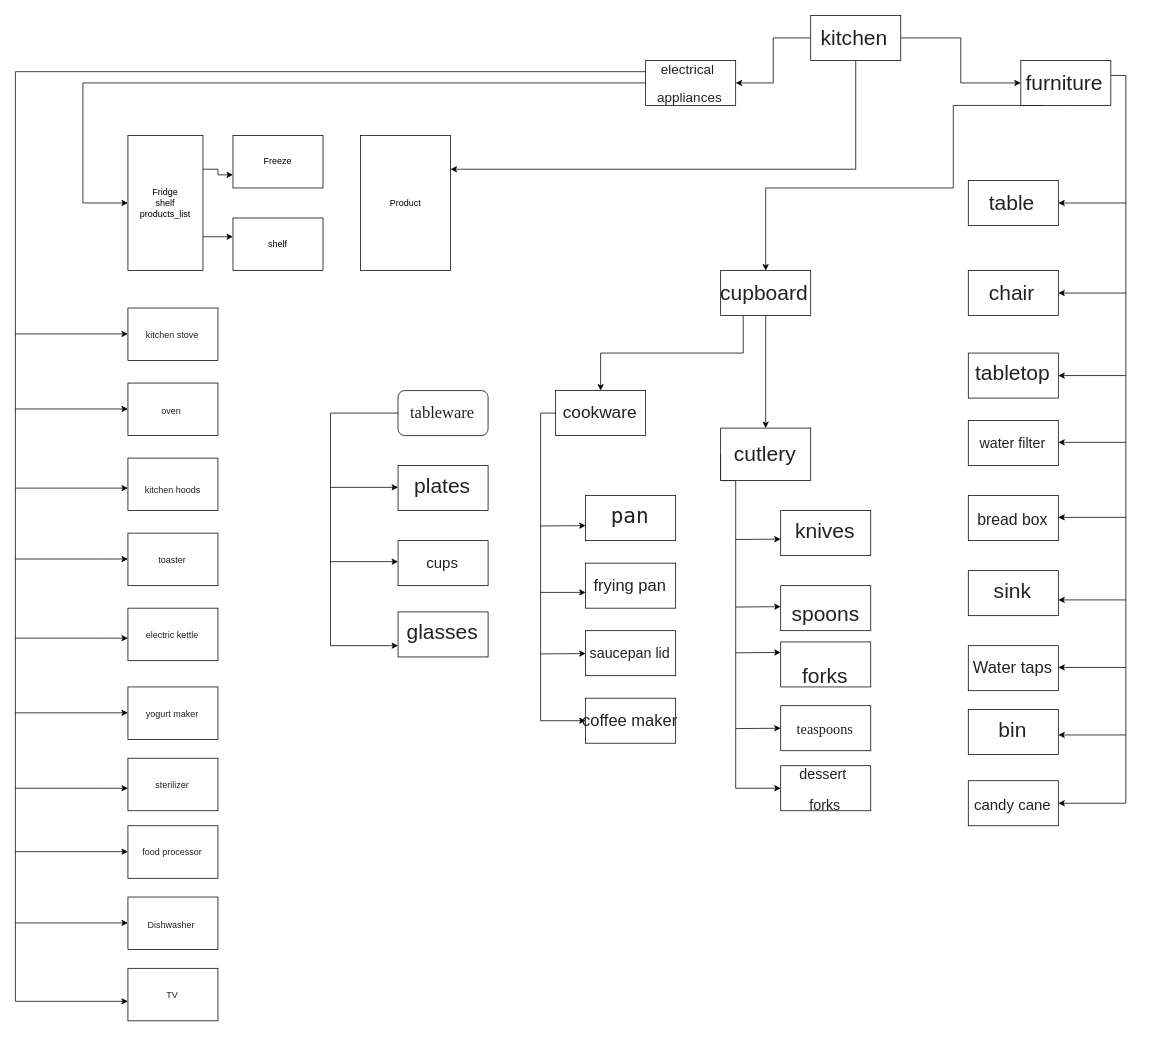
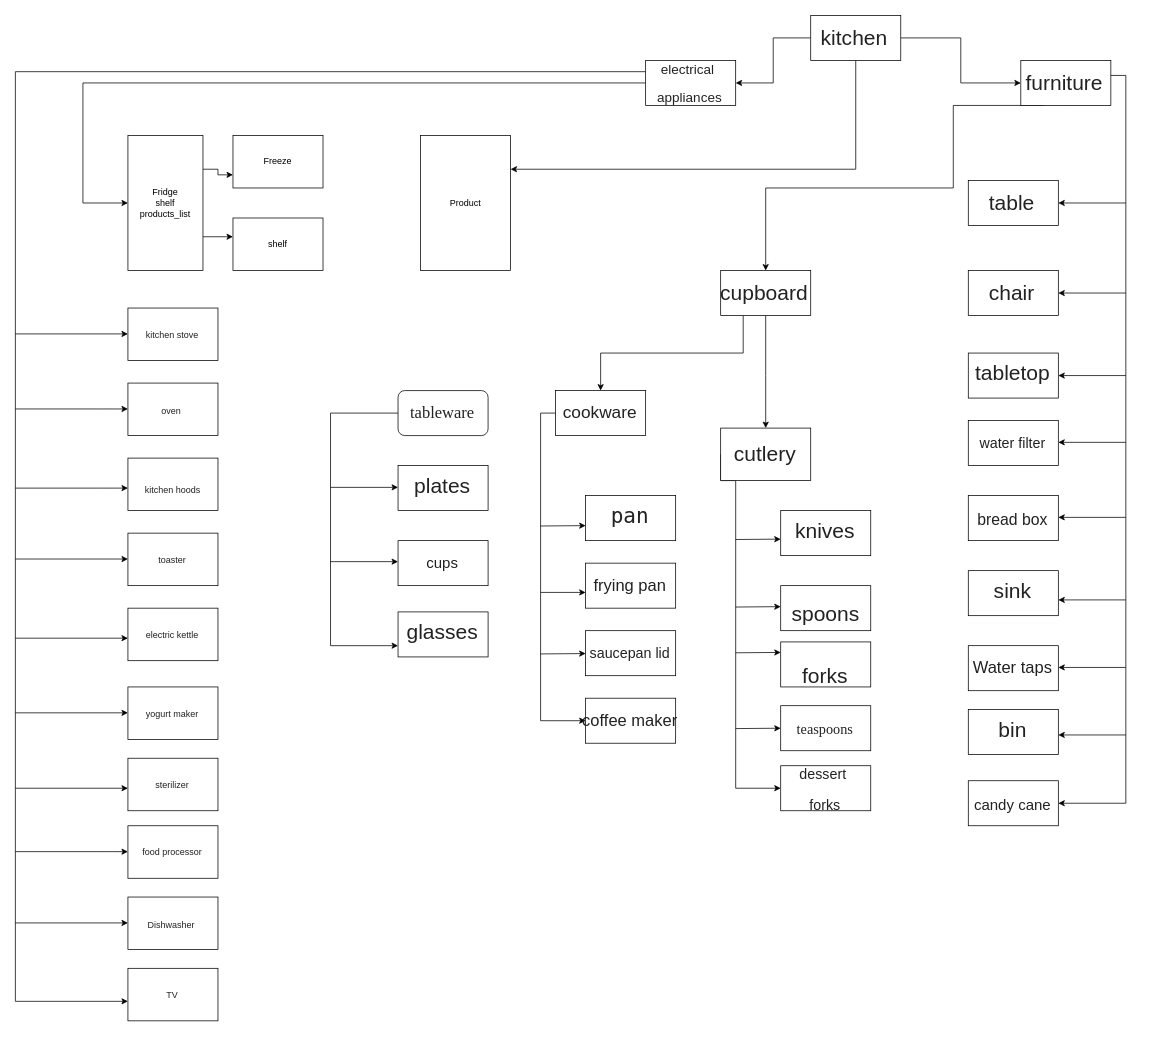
(405, 203) -> (465, 203)
